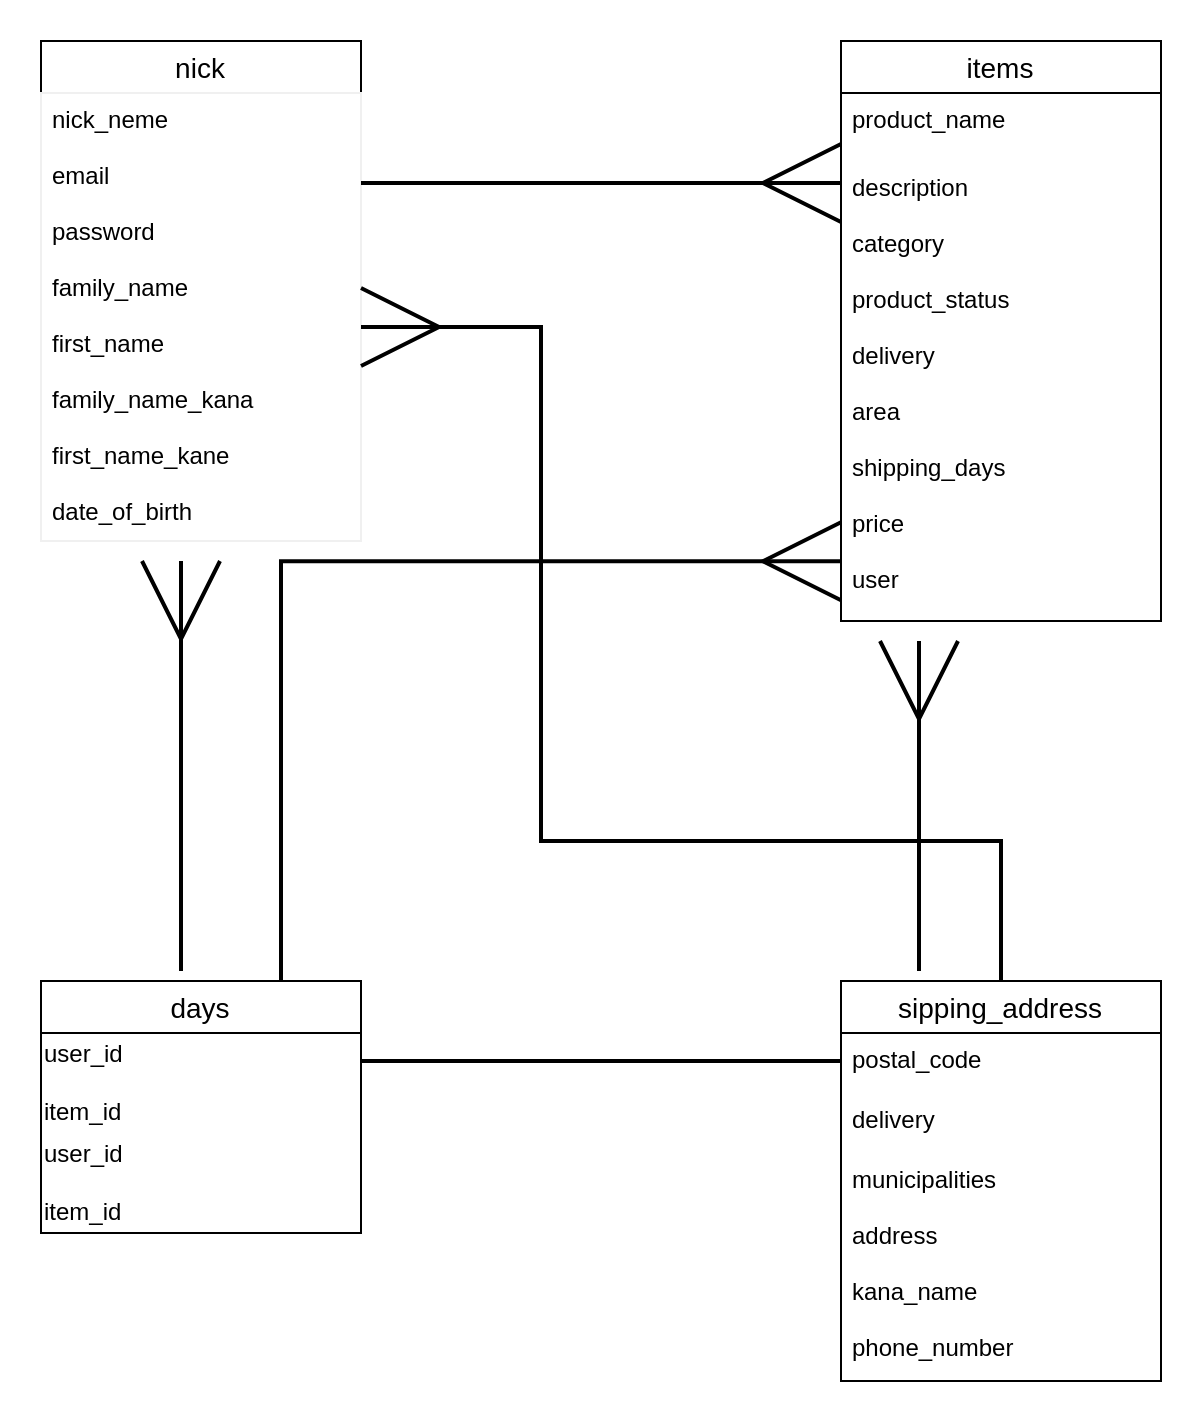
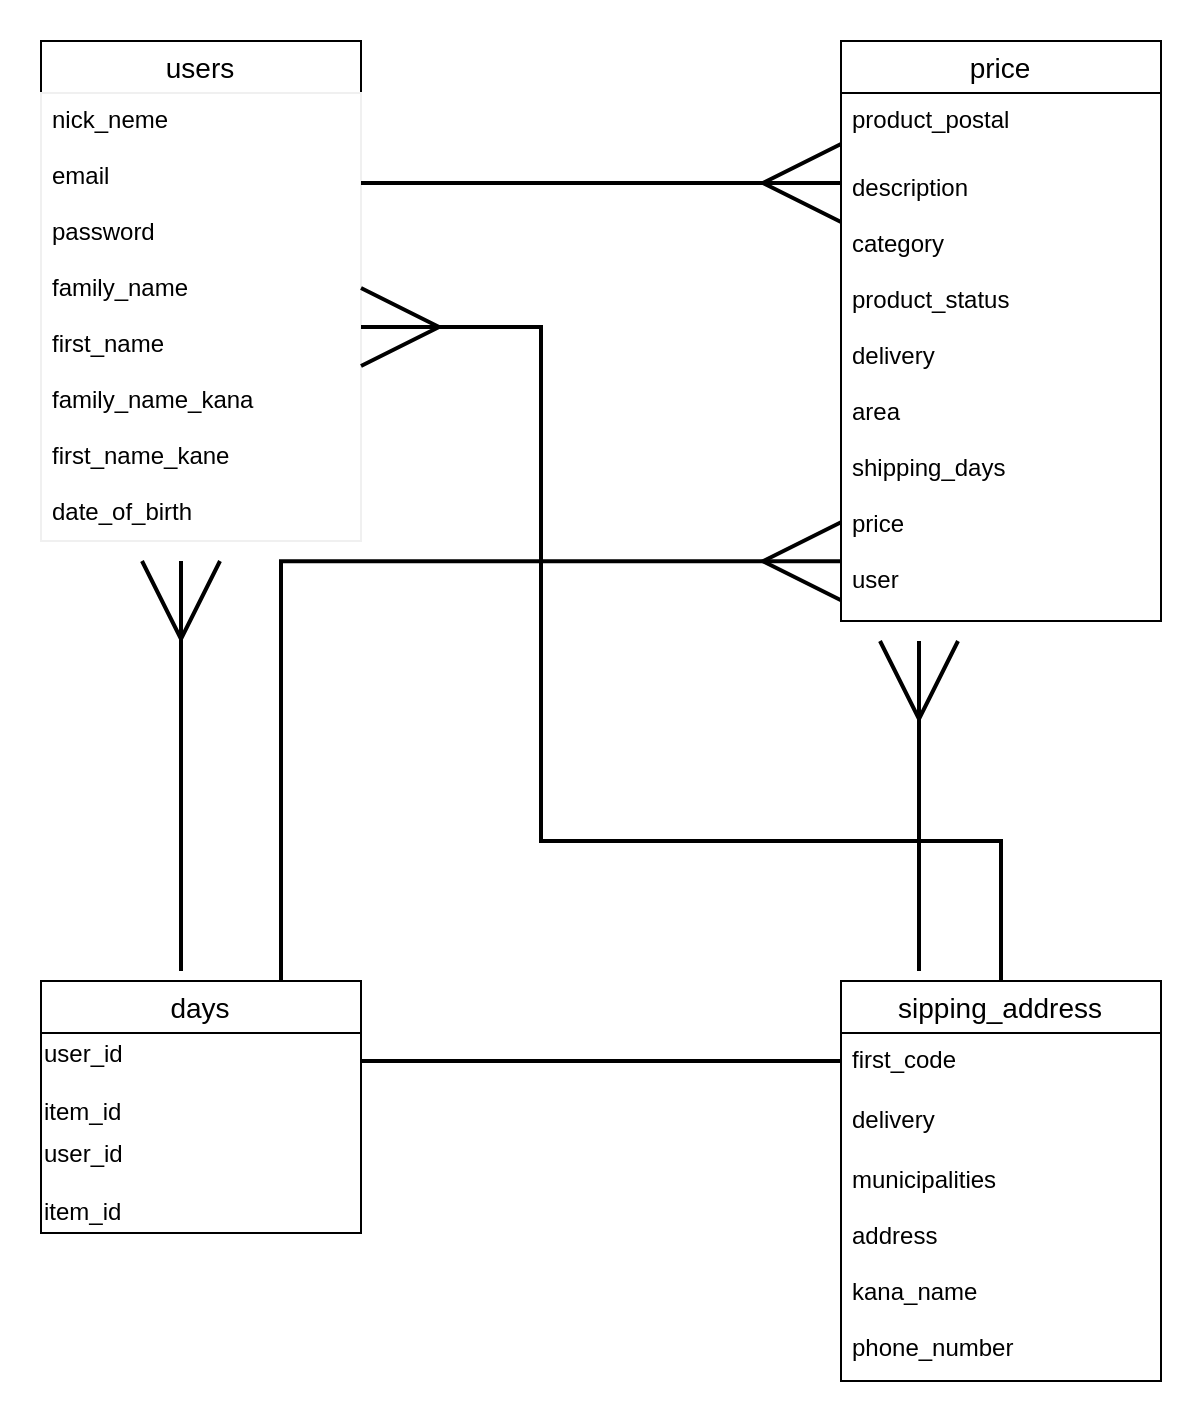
(200, 69) -> (200, 69)
(1000, 69) -> (1000, 69)
(933, 120) -> (943, 120)
(923, 1060) -> (916, 1060)
